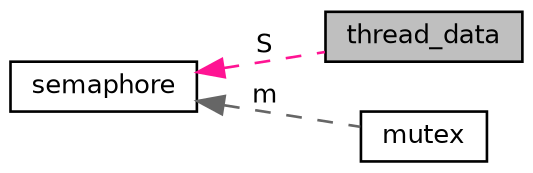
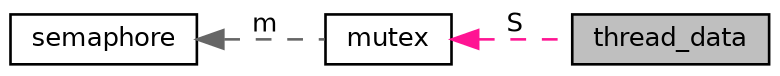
(274, 60) -> (525, 39)
